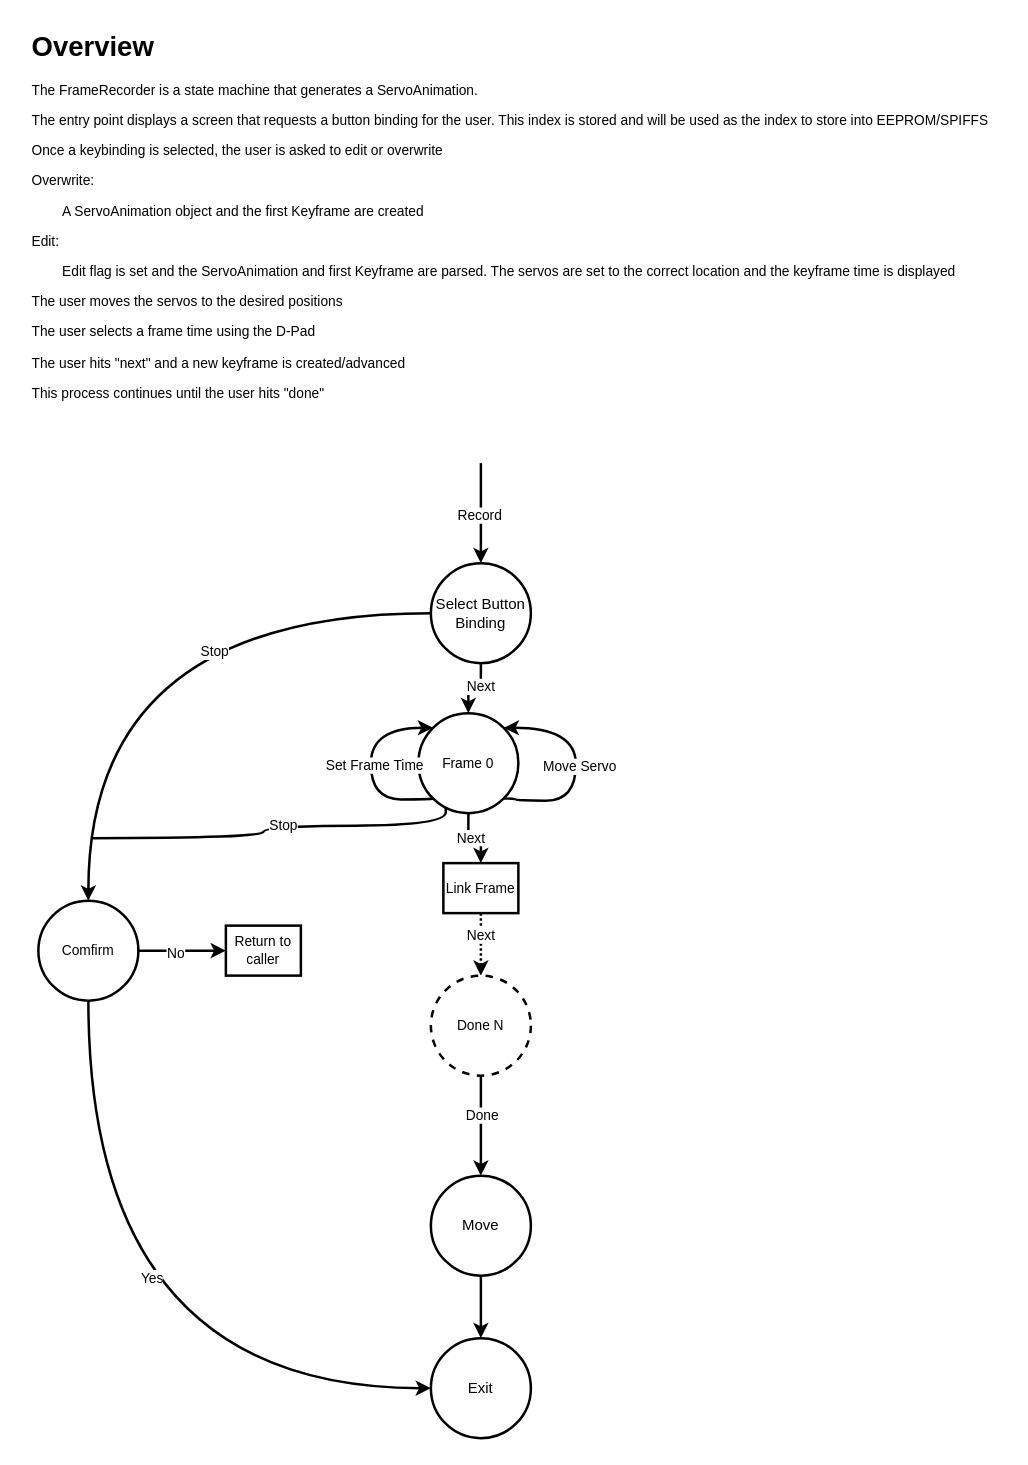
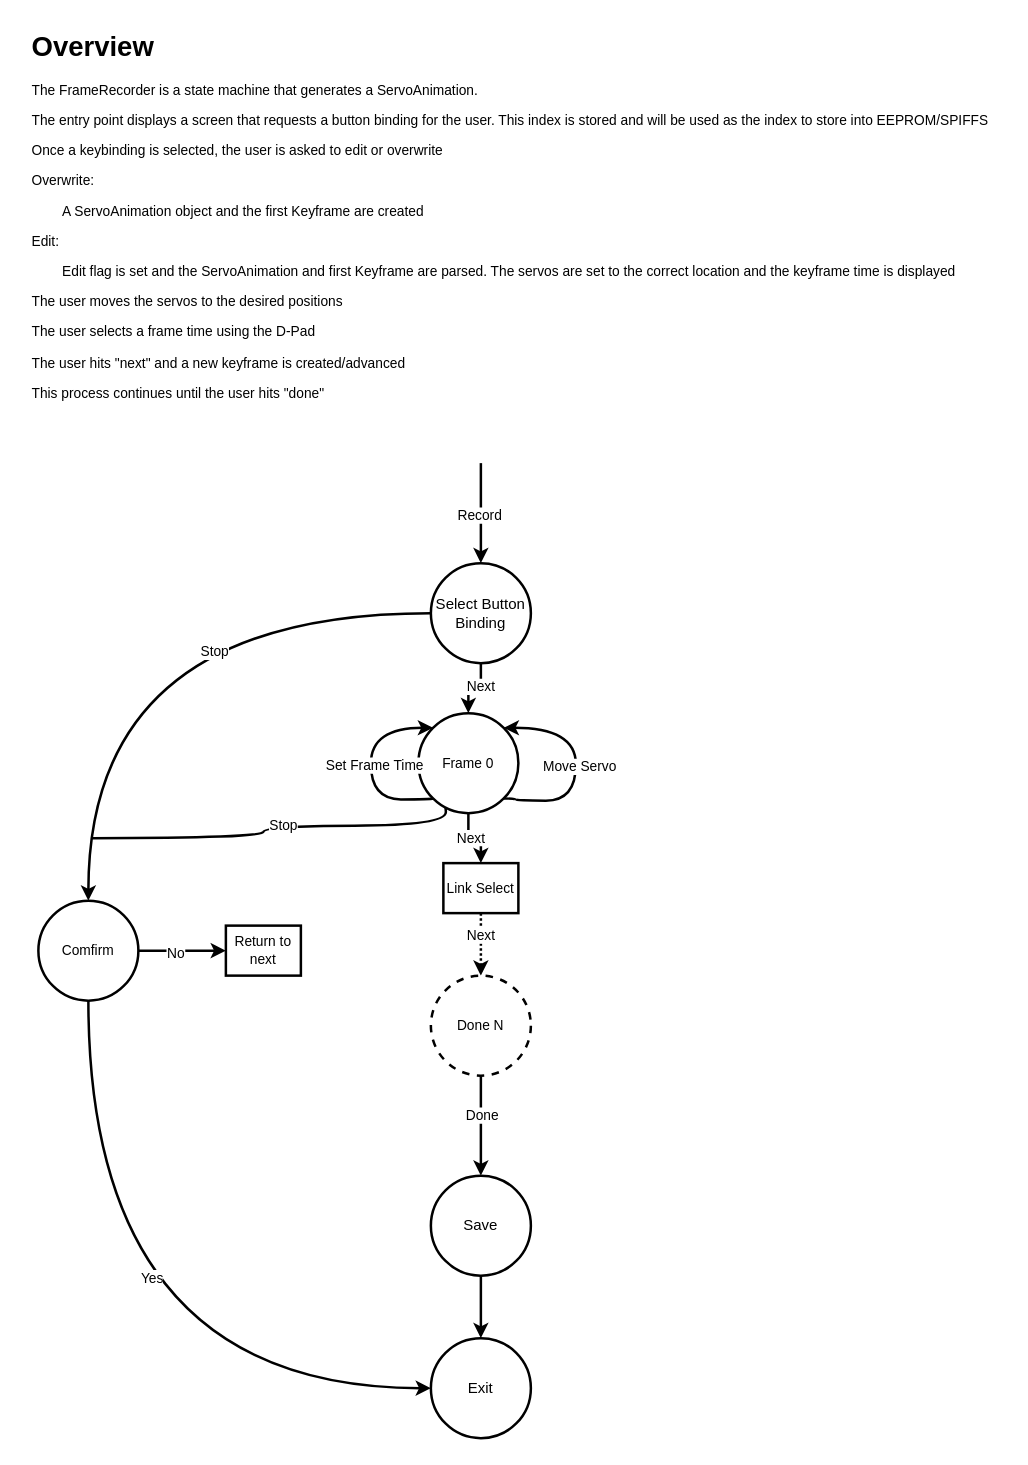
(481, 888) -> (481, 888)
(263, 951) -> (263, 951)
(481, 1226) -> (481, 1226)
